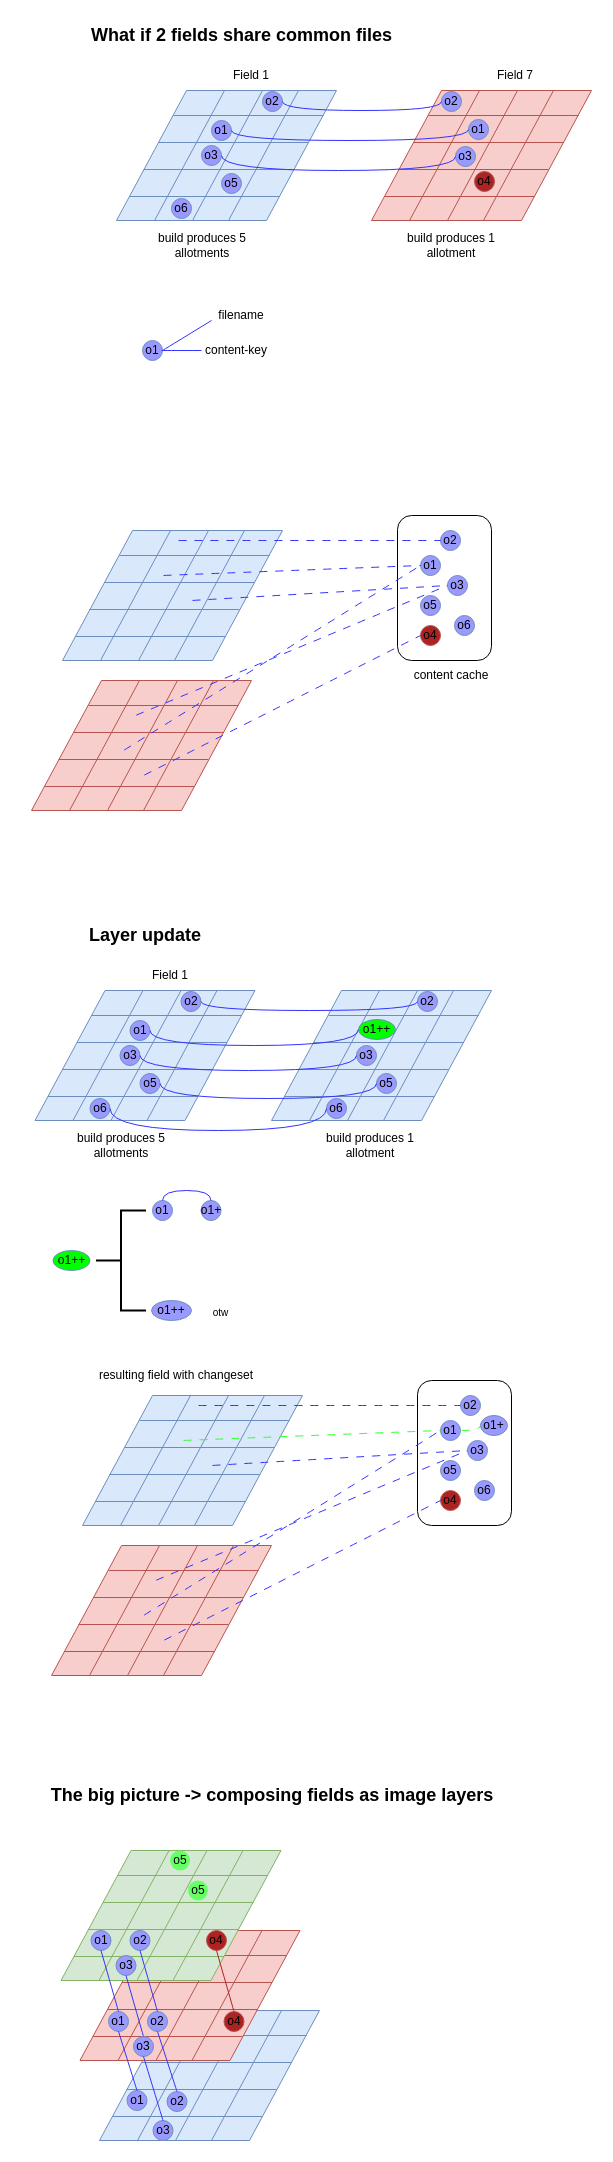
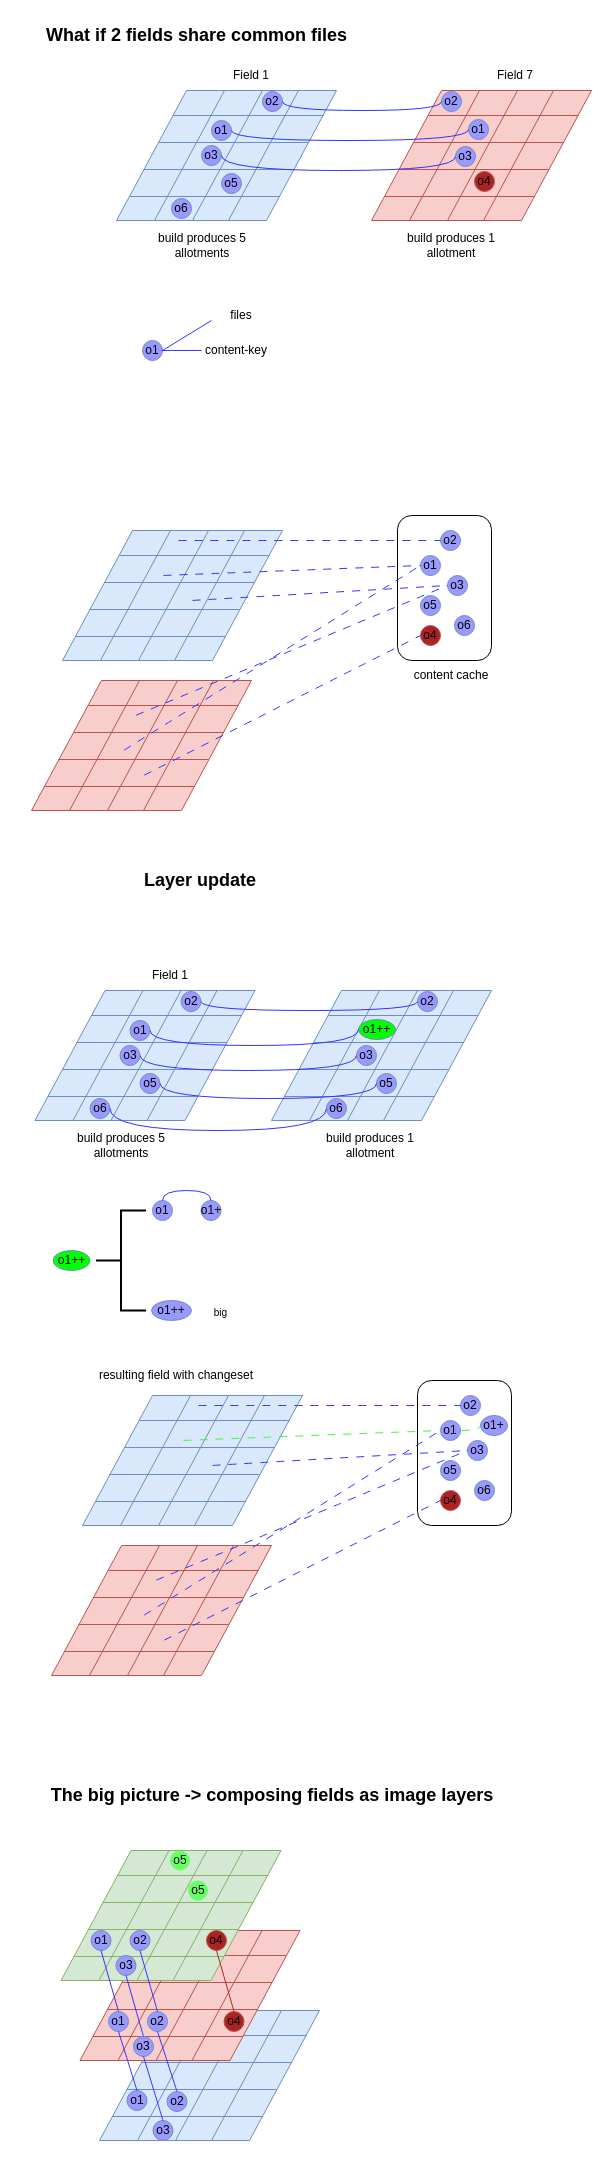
(242, 36) -> (197, 36)
(242, 316) -> (242, 316)
(145, 936) -> (200, 881)
(221, 1311) -> (221, 1311)
